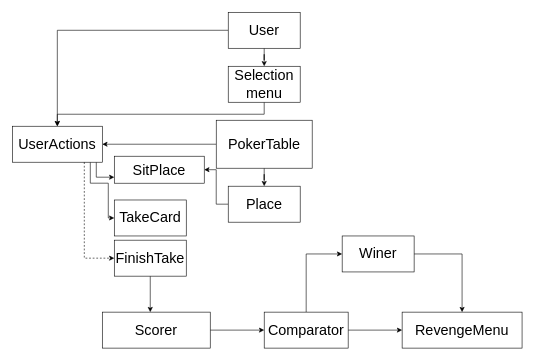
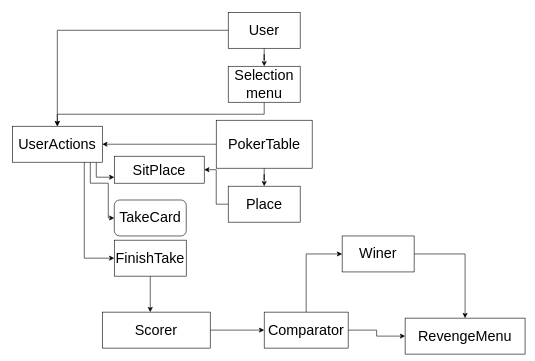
(150, 218) -> (150, 218)
(84, 223) -> (84, 223)
(462, 330) -> (465, 336)
